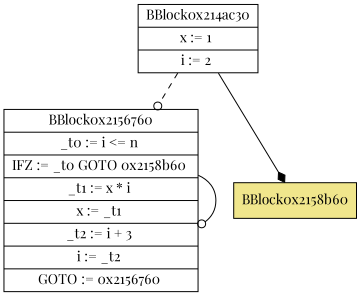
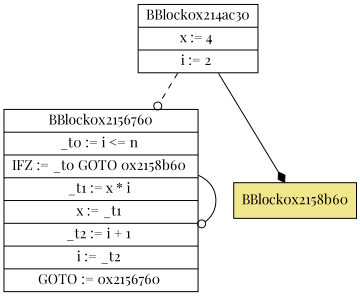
(198, 38) -> (198, 38)
(101, 234) -> (101, 234)
